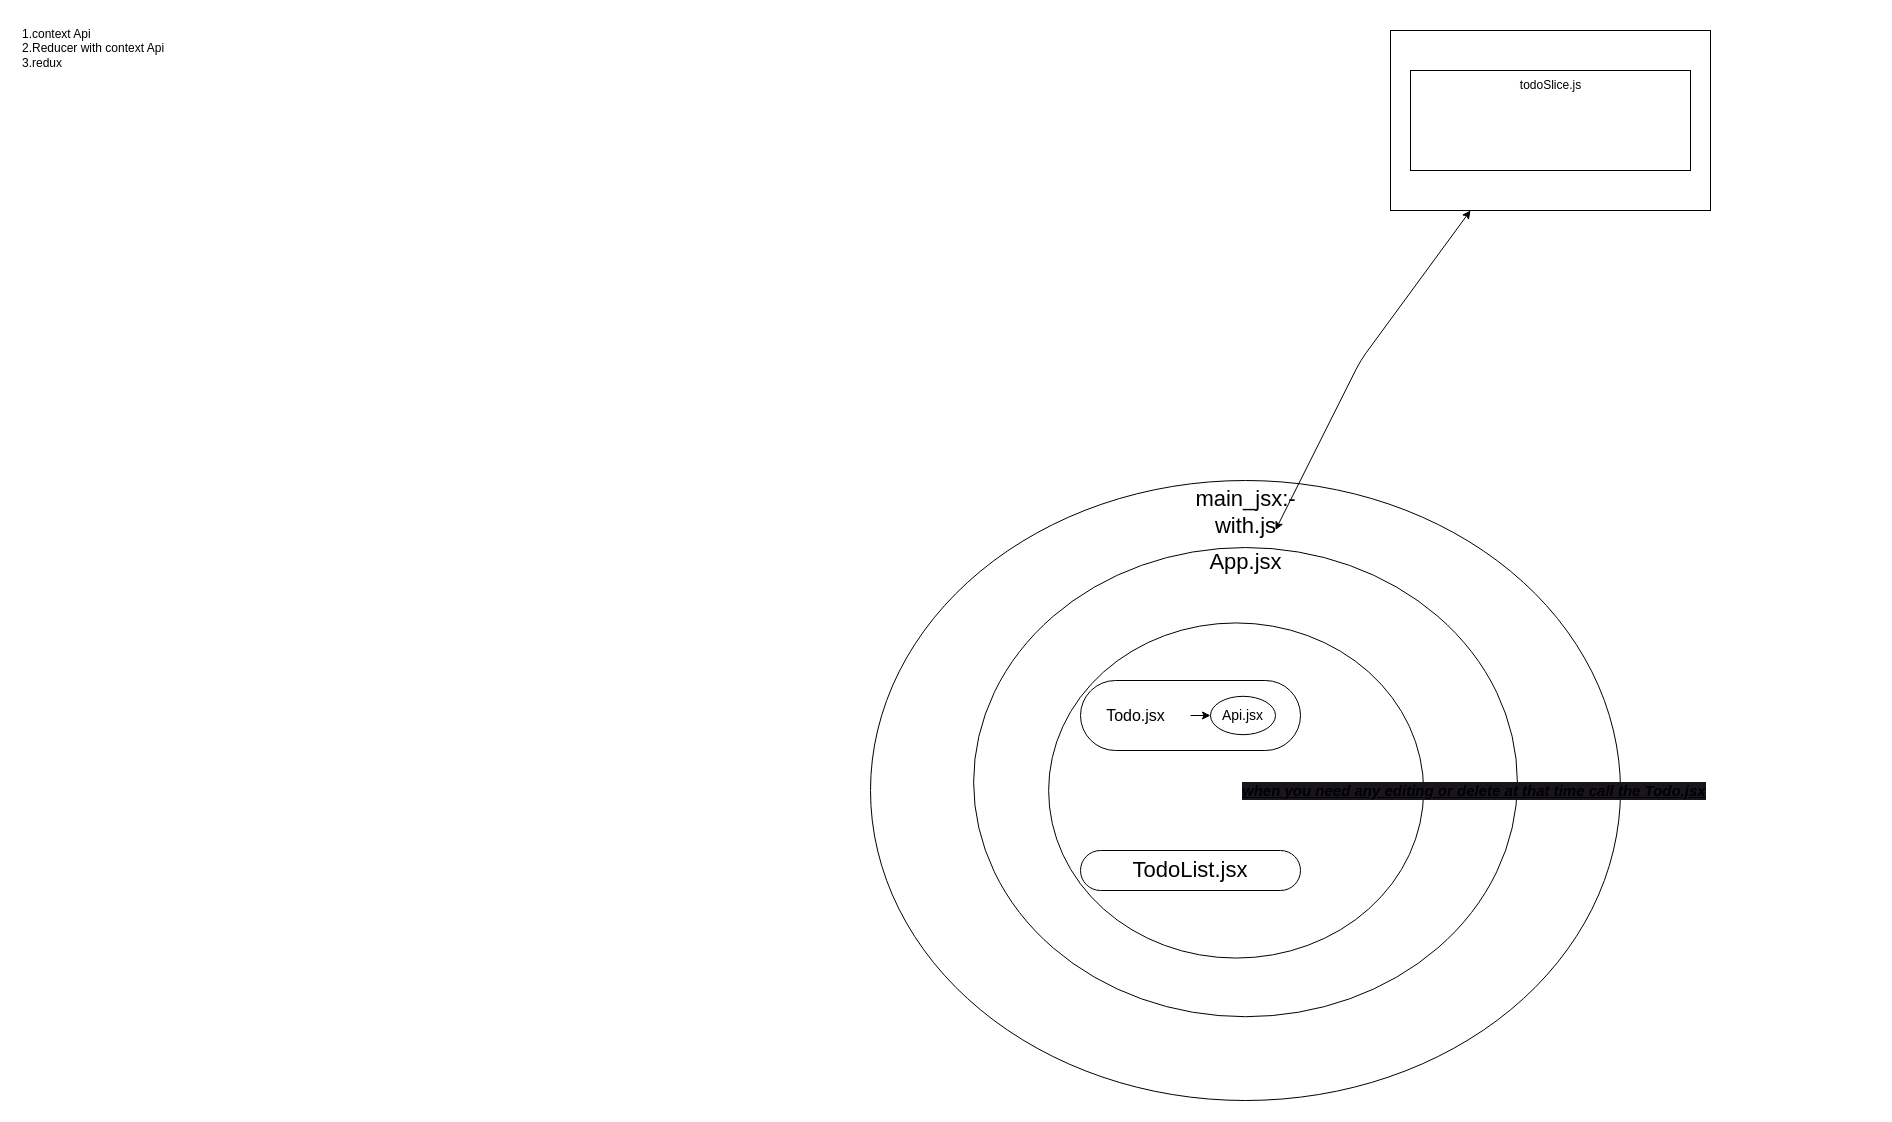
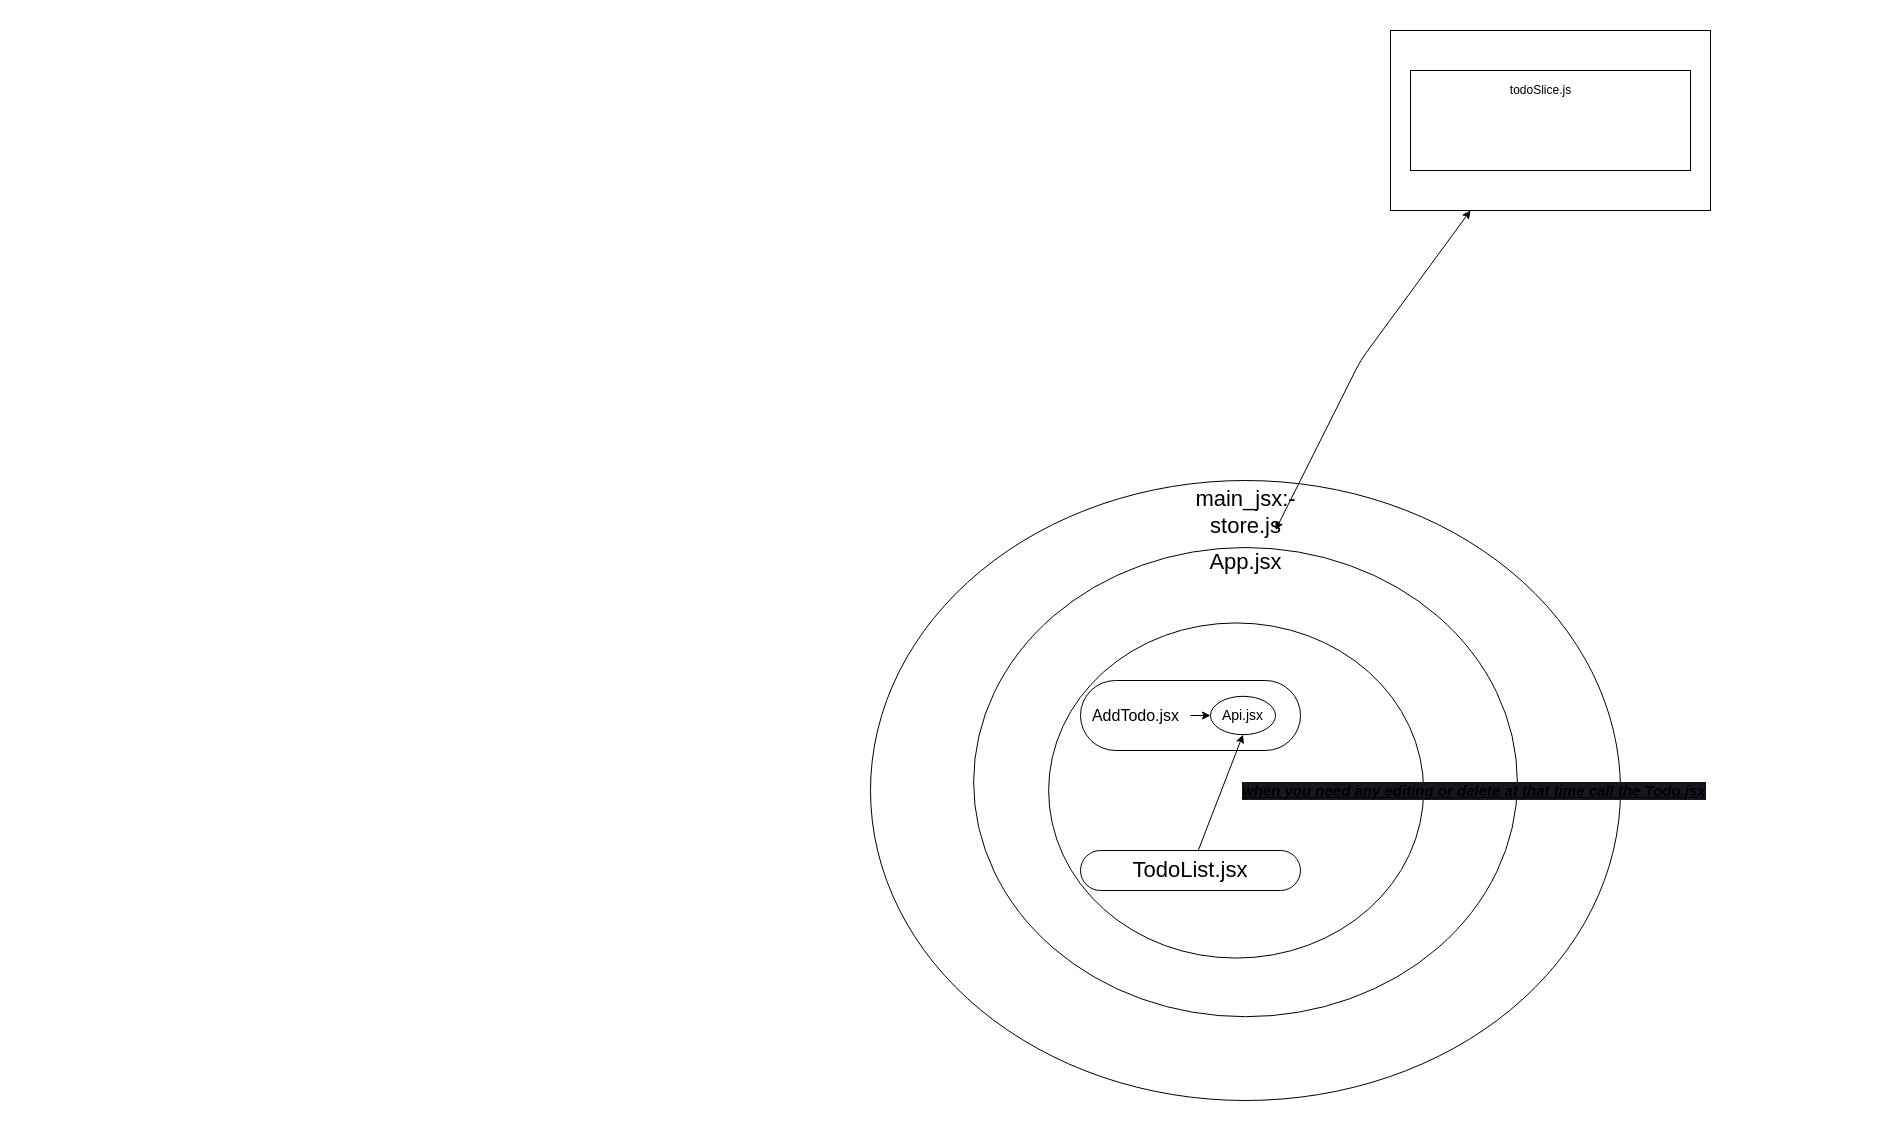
(116, 51) -> none
(1551, 86) -> (1541, 91)
(1246, 513) -> (1246, 513)
(1136, 716) -> (1136, 716)
none -> (1219, 796)
